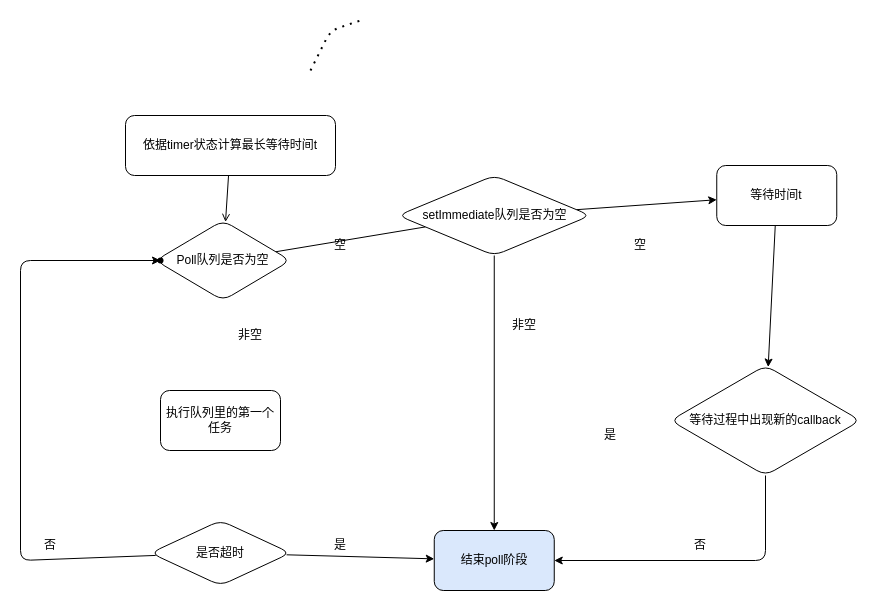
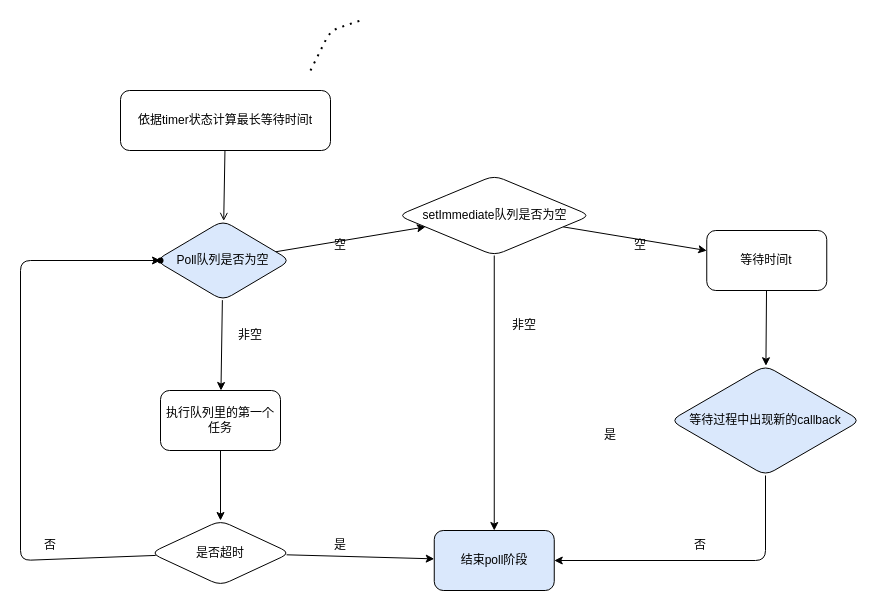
(231, 146) -> (226, 121)
(777, 196) -> (767, 261)
(420, 228) -> (417, 228)
(223, 261) -> (223, 261)
none -> (222, 342)
(766, 421) -> (766, 421)
none -> (221, 482)
